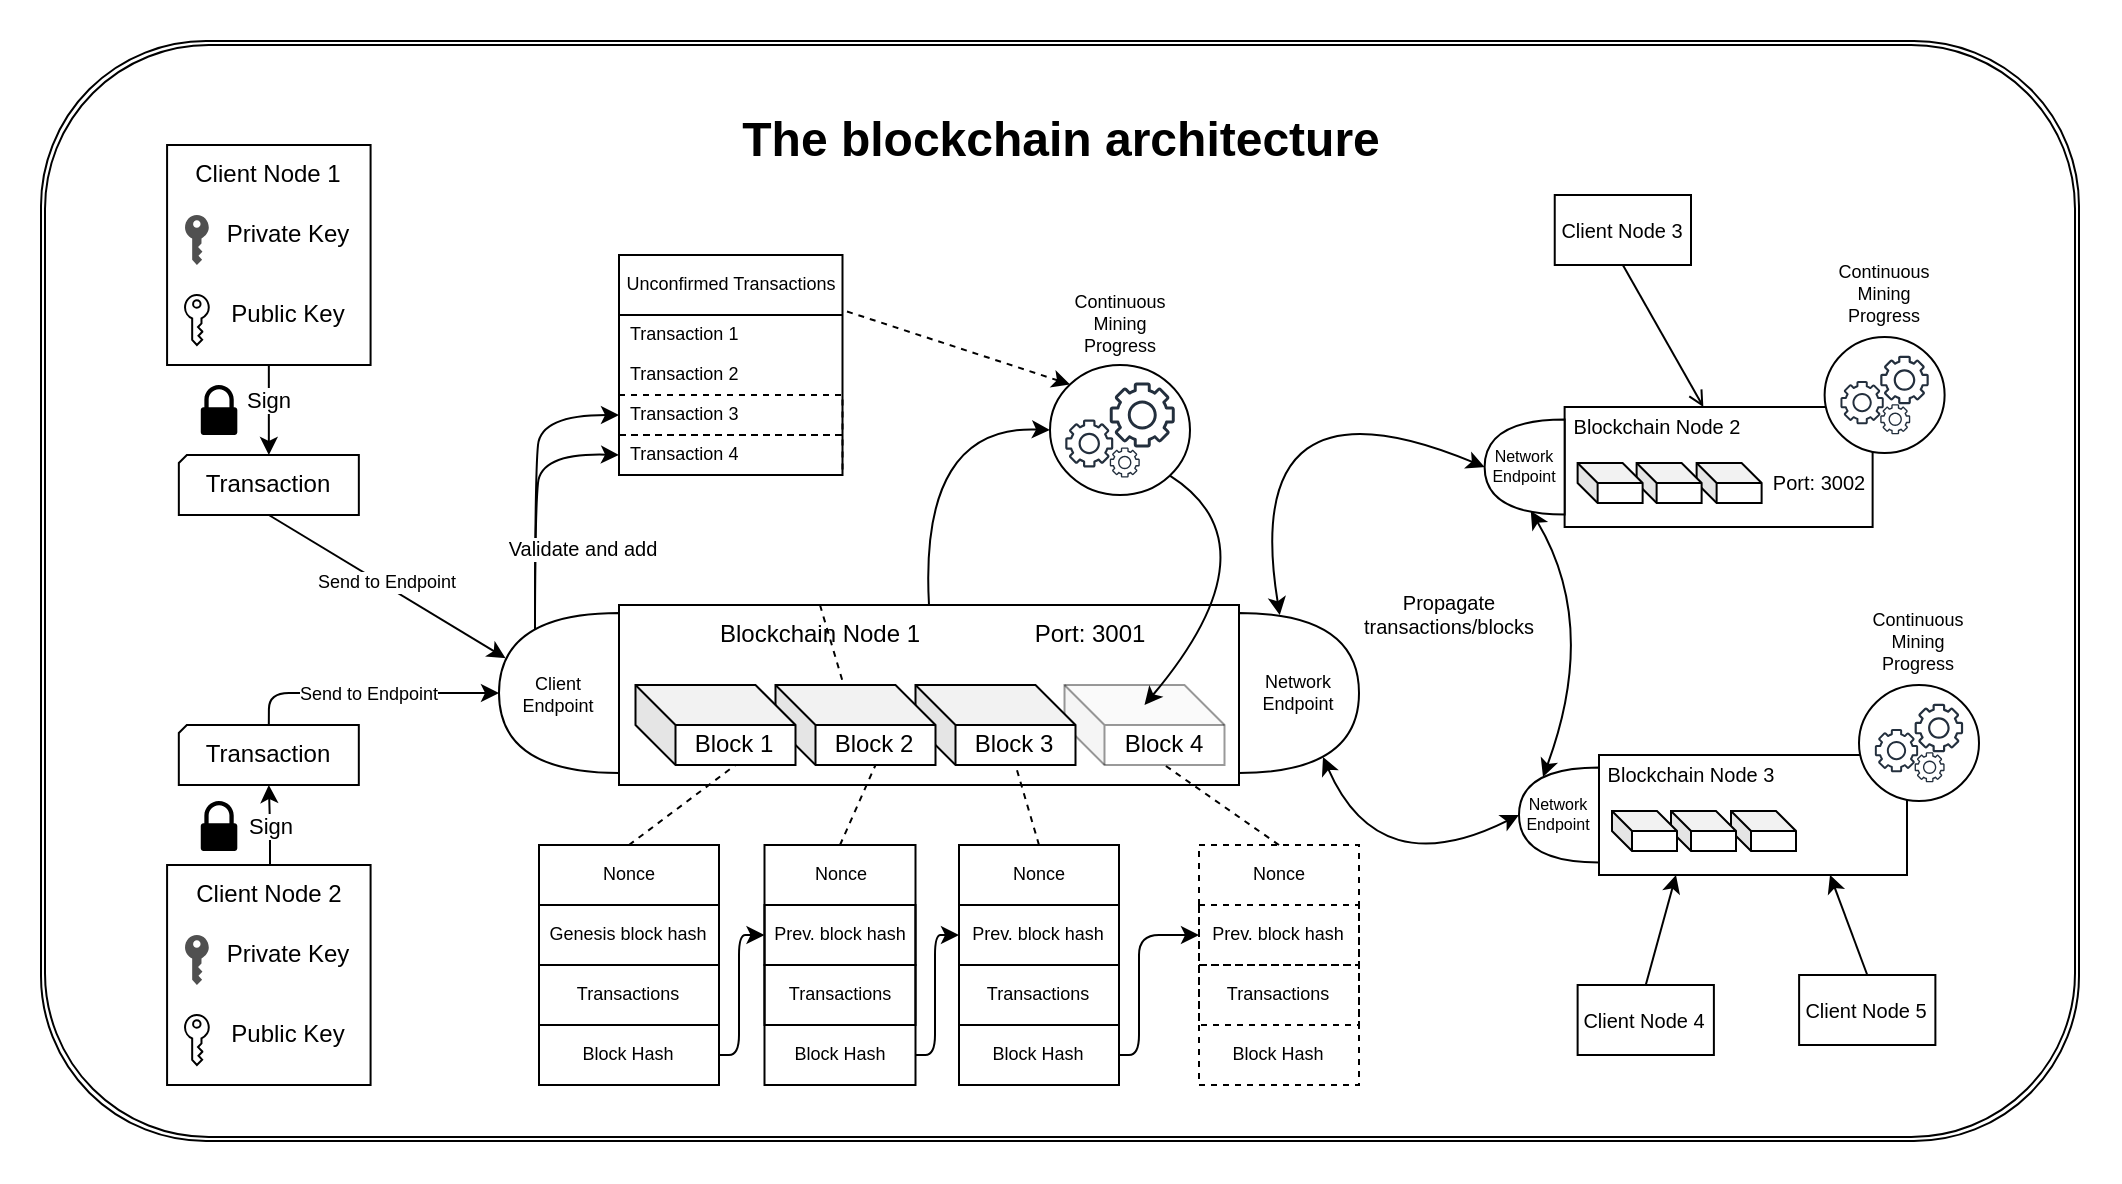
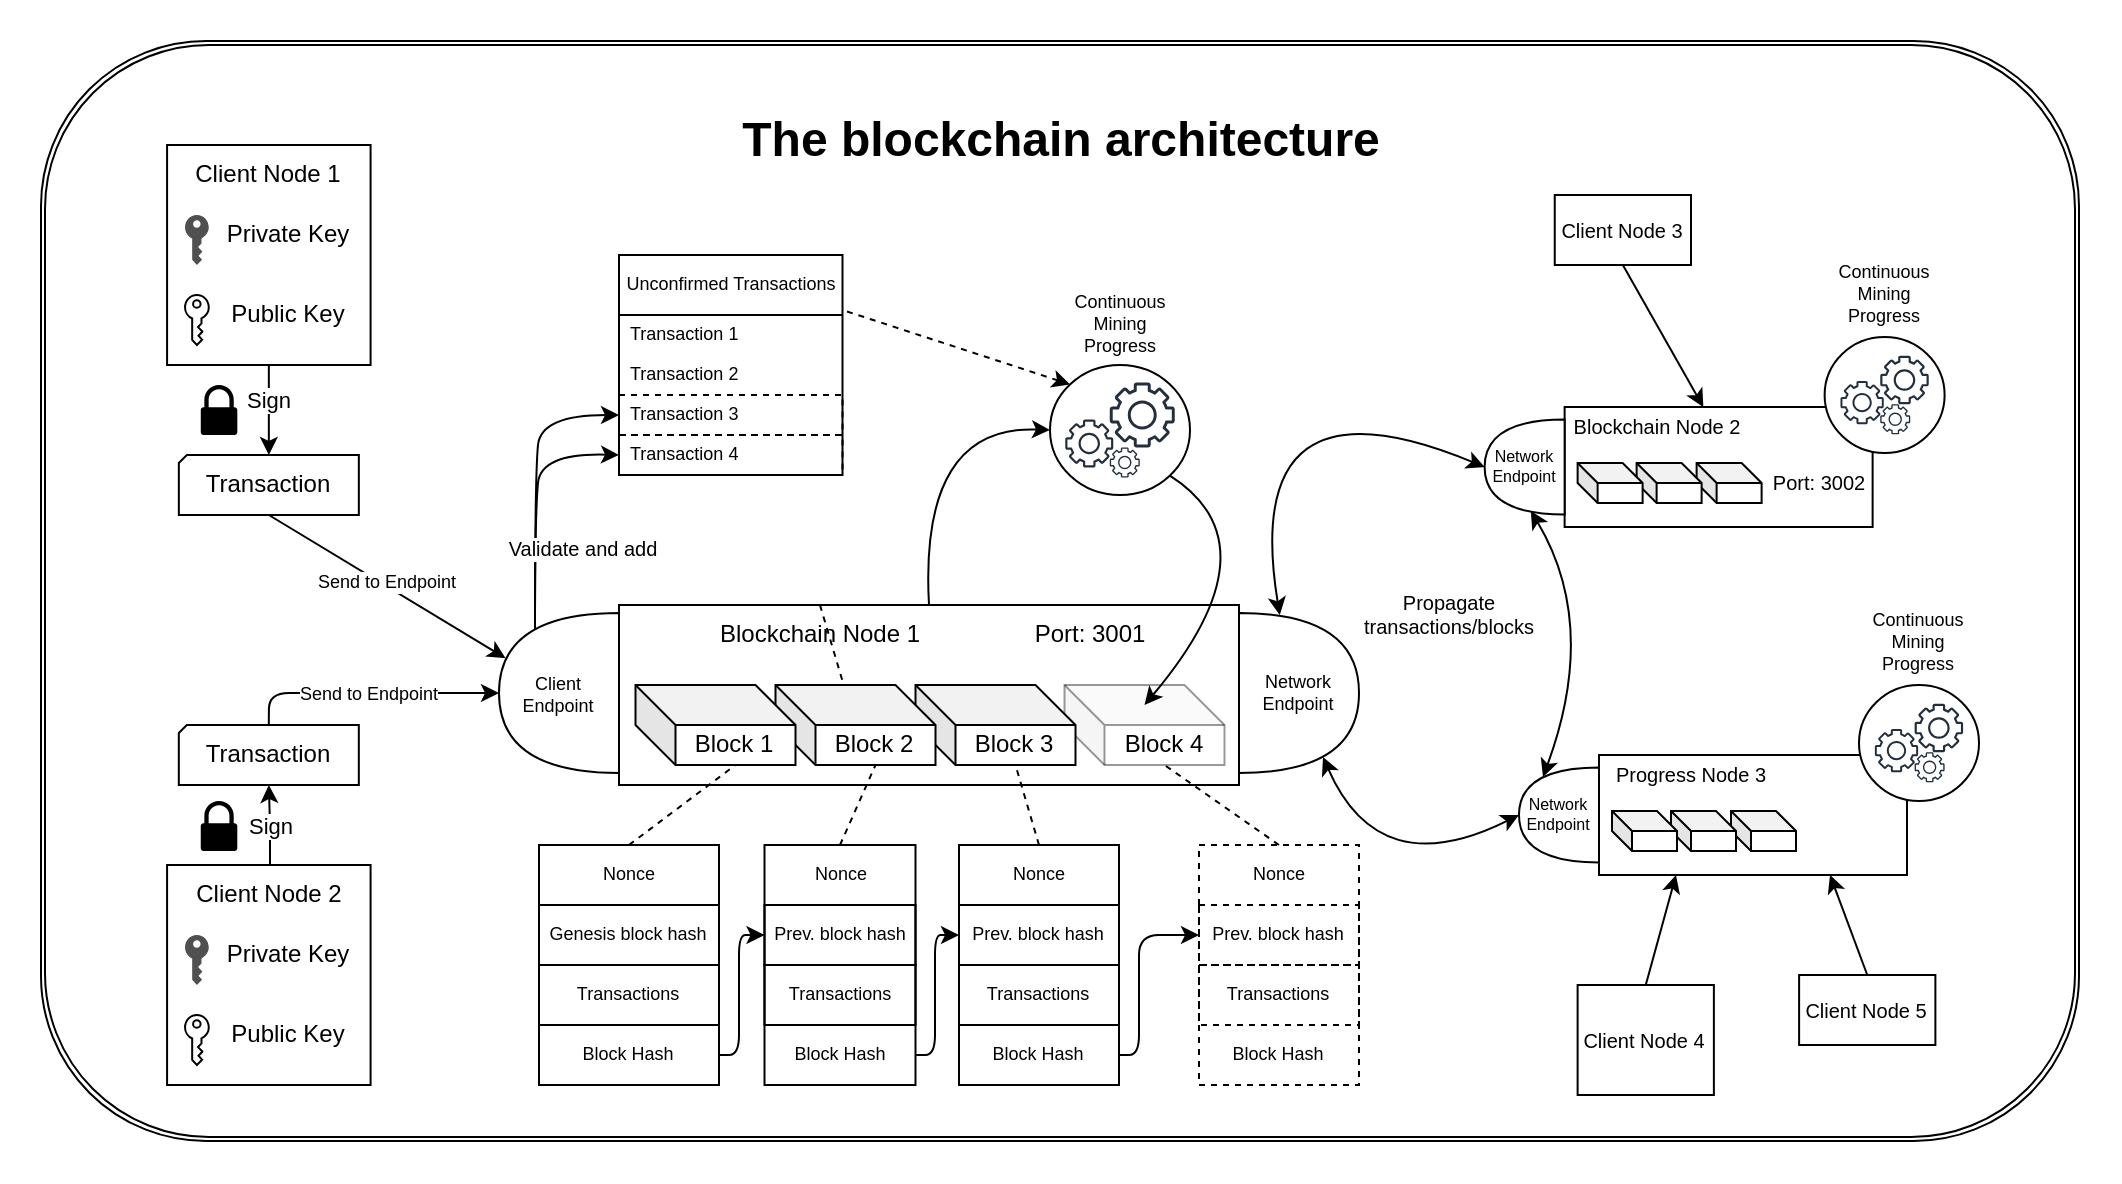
(1697, 396) -> (1696, 393)
(1692, 775) -> (1692, 775)
(1646, 1020) -> (1646, 1040)
